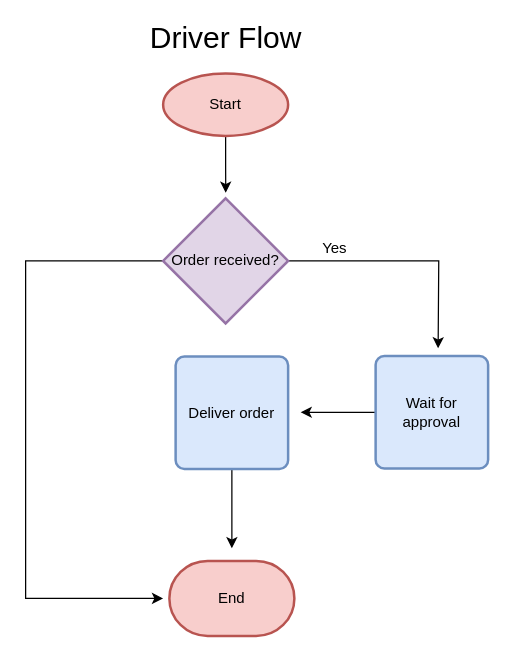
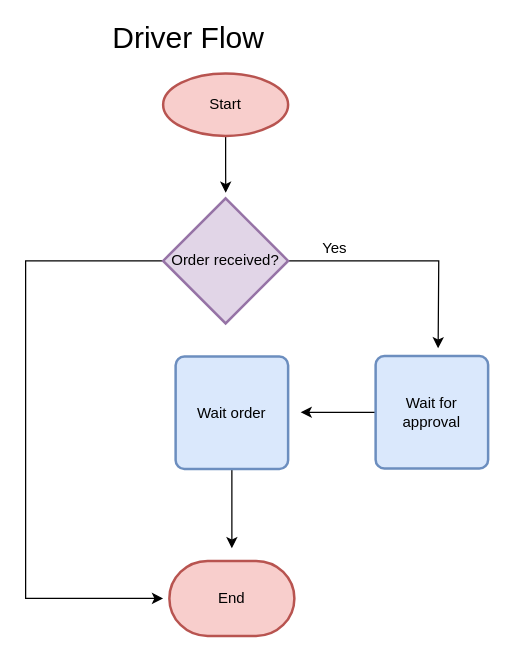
(226, 38) -> (188, 38)
(232, 413) -> (232, 413)
